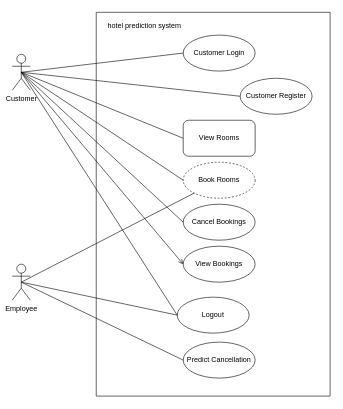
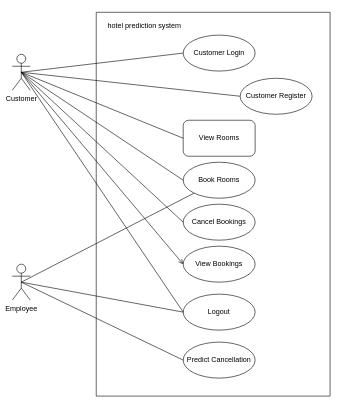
(219, 180) -> (219, 180)
(213, 315) -> (219, 312)
